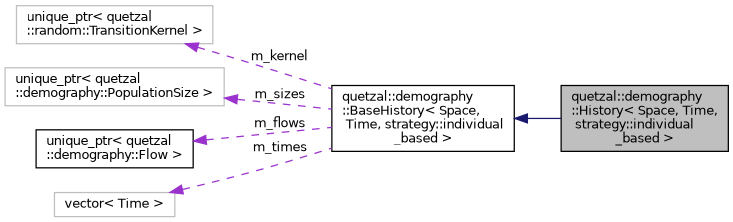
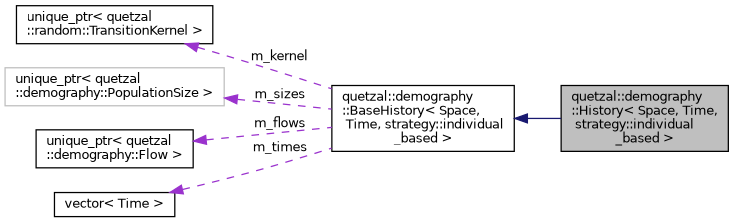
(115, 25) -> (115, 25)
(115, 205) -> (115, 205)
